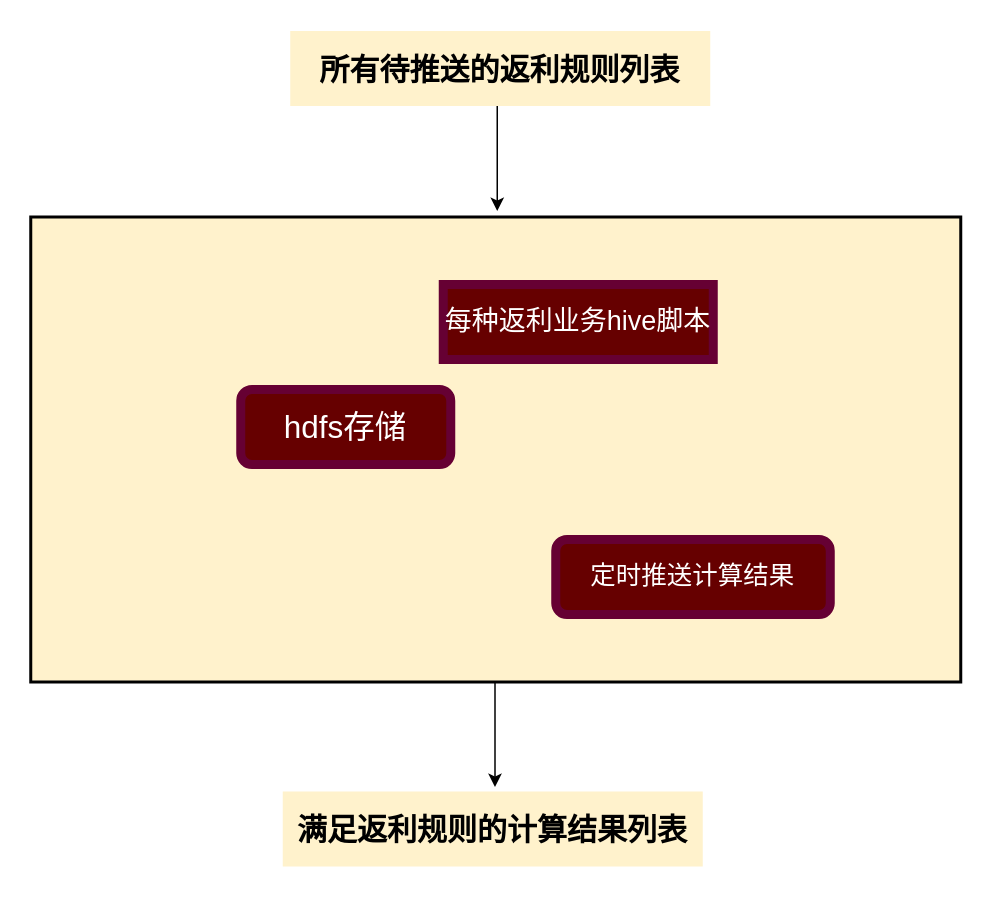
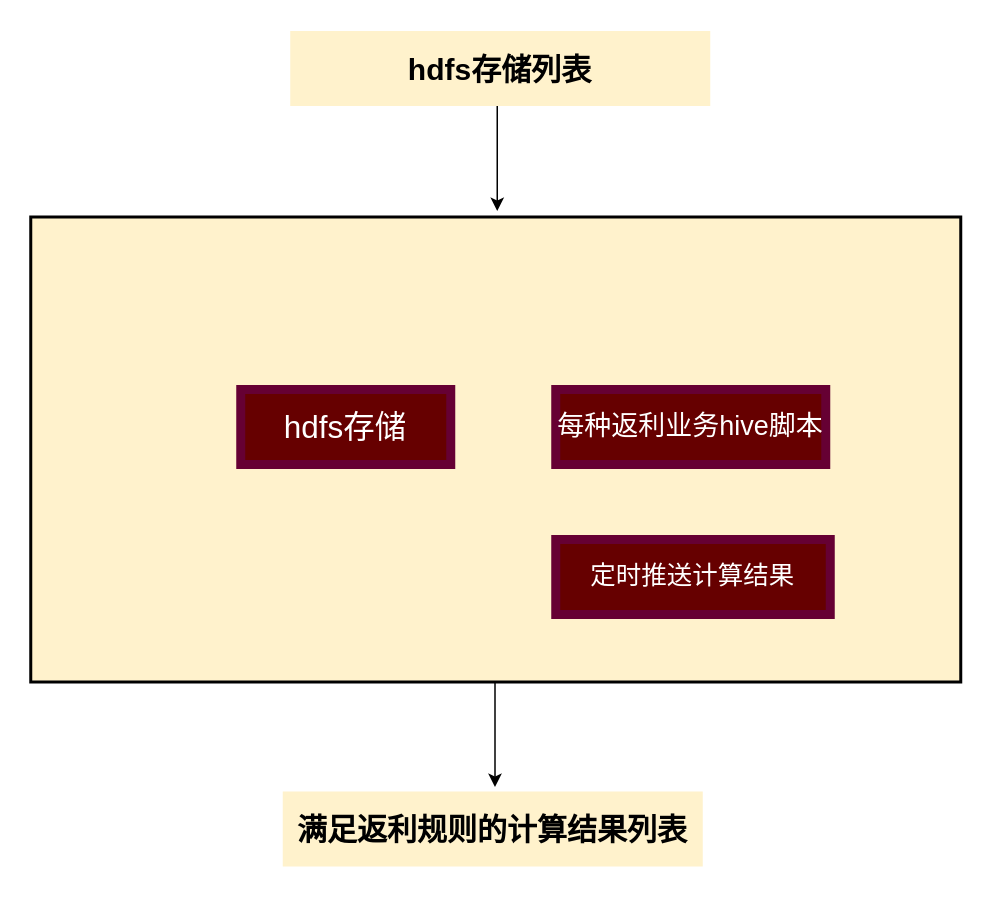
(500, 68) -> (500, 68)
(578, 322) -> (691, 427)
(346, 427) -> (346, 427)
(693, 577) -> (693, 577)
